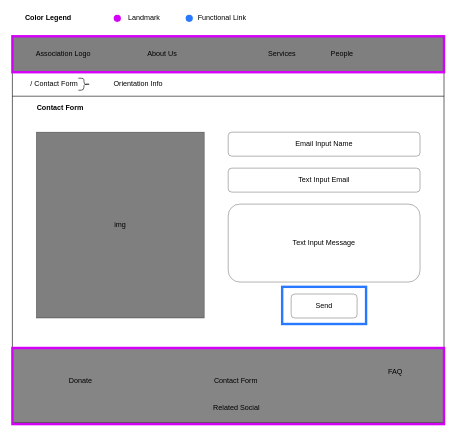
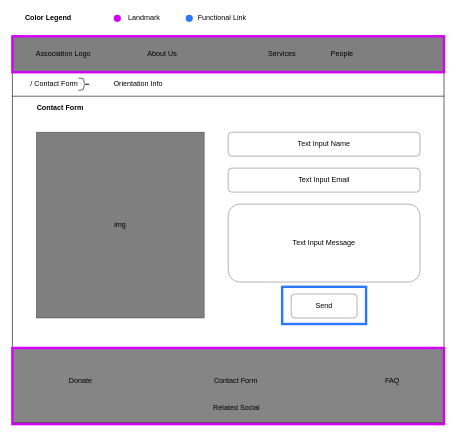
(324, 144) -> (324, 144)
(396, 372) -> (393, 381)
